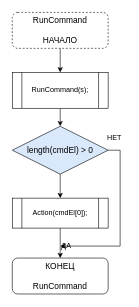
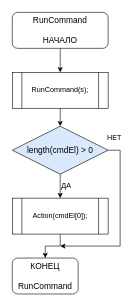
(60, 30) -> (60, 30)
(60, 213) -> (60, 216)
(66, 246) -> (66, 186)
(60, 276) -> (45, 276)
